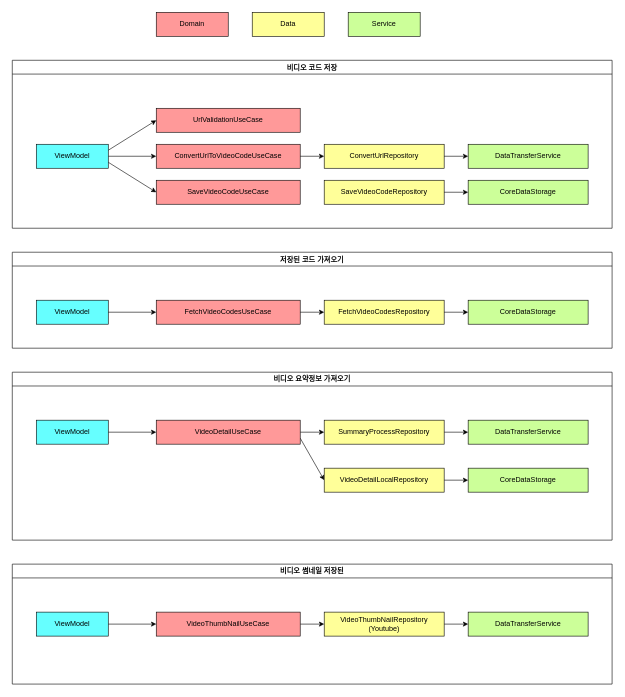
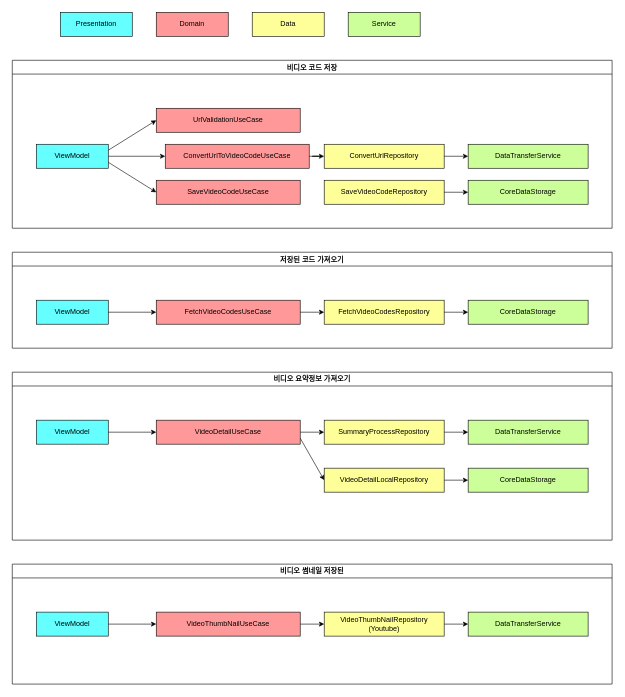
none -> (96, 24)
(228, 156) -> (237, 156)
